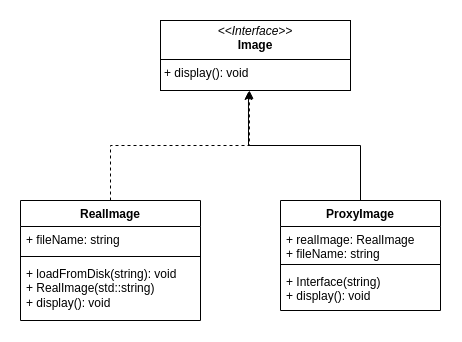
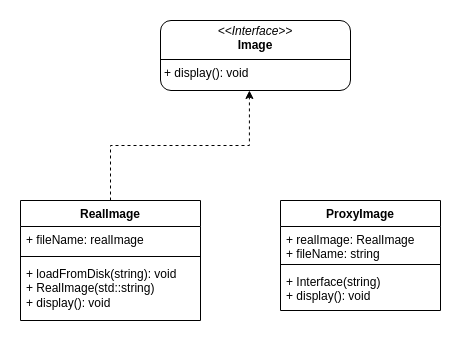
(256, 56) -> (256, 56)
(333, 146) -> none
(78, 241) -> (88, 241)
